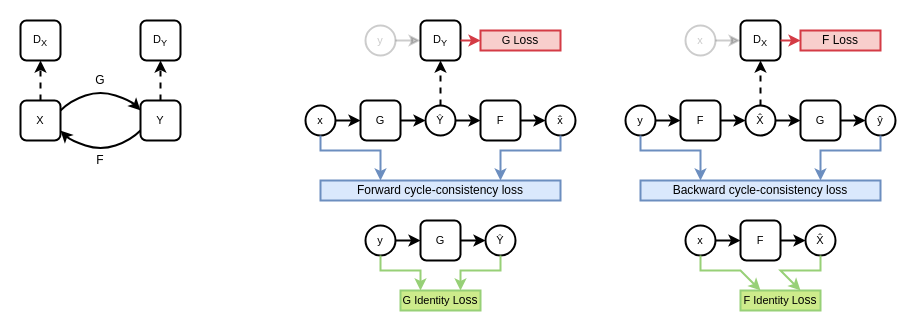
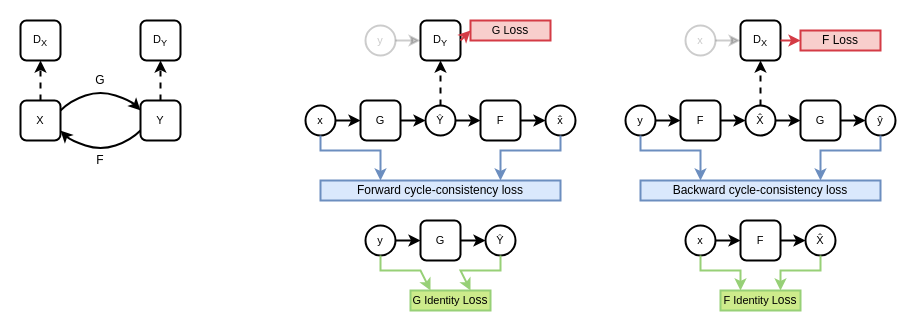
(521, 41) -> (511, 31)
(441, 301) -> (451, 301)
(781, 301) -> (761, 301)
